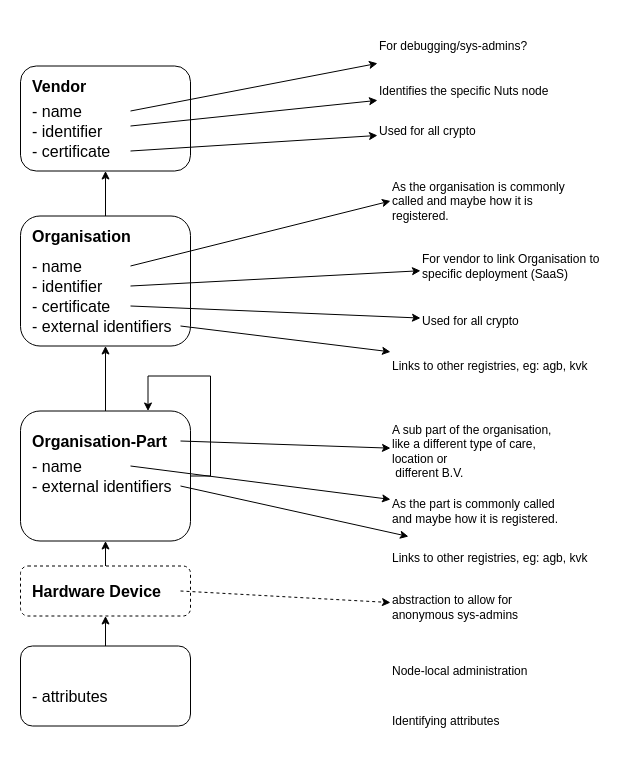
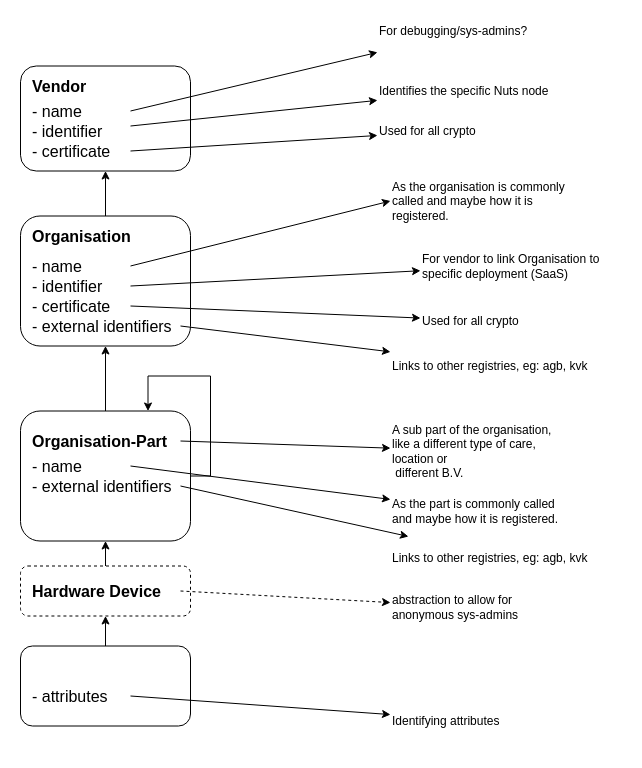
(468, 46) -> (468, 31)
(481, 671) -> none
none -> (257, 705)
